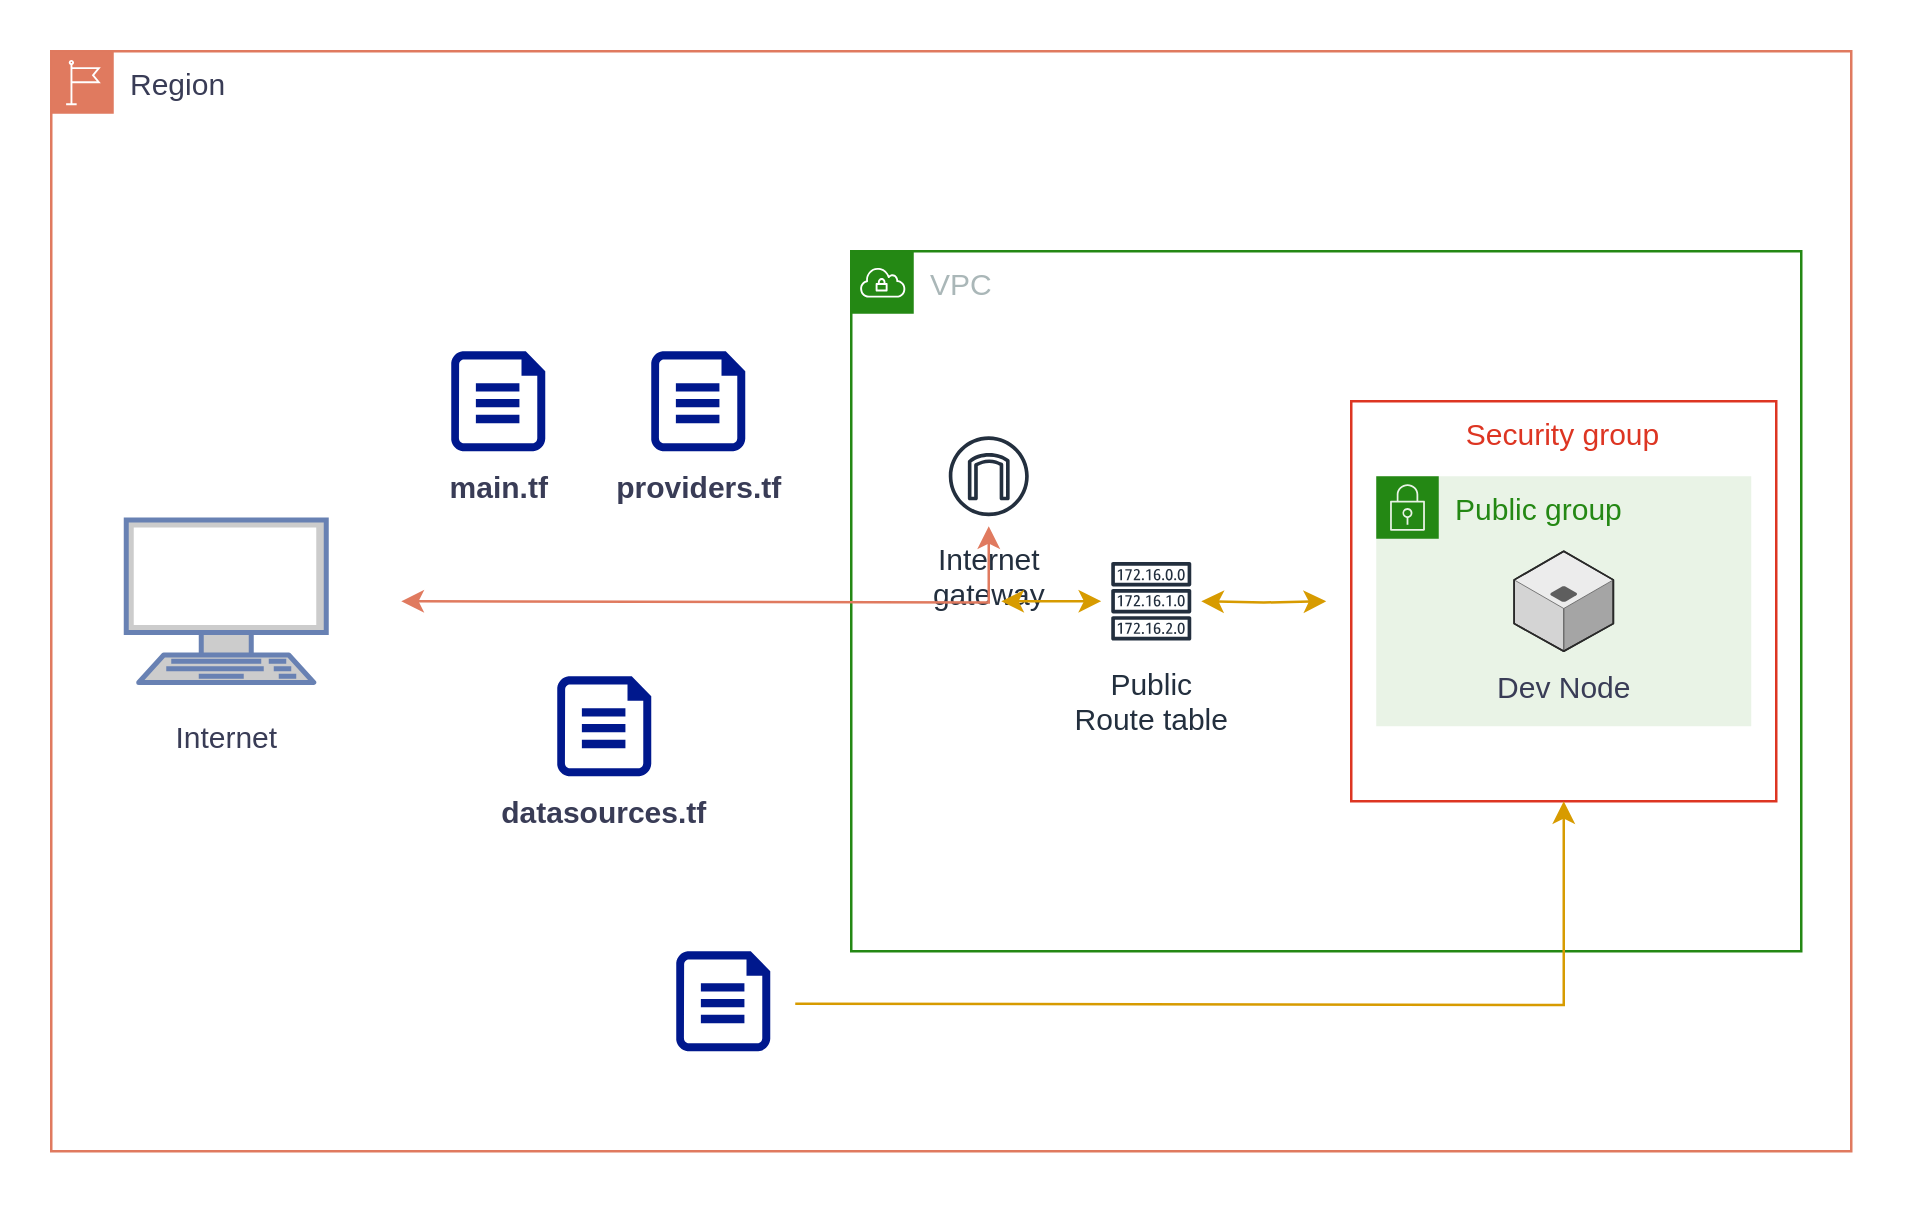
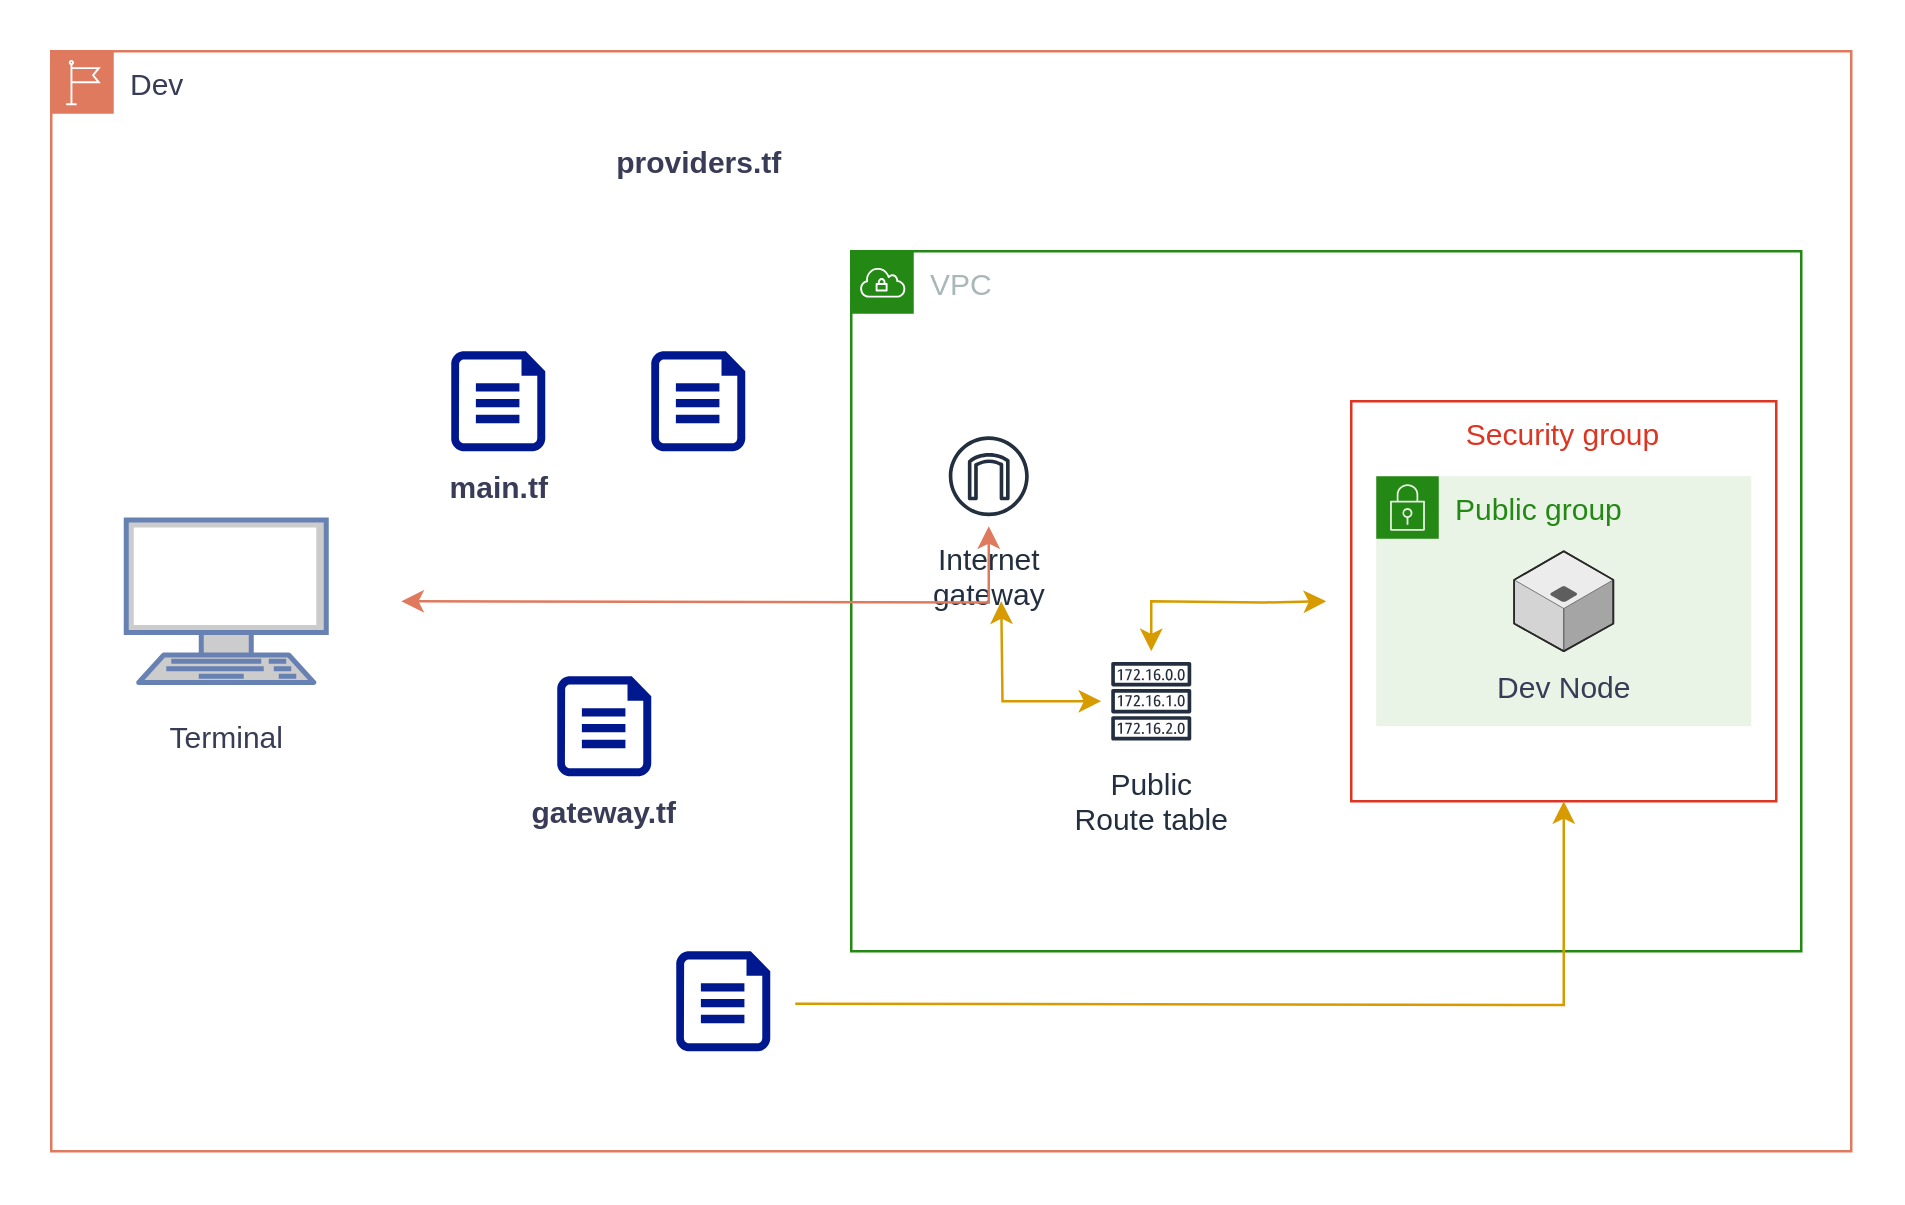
(178, 87) -> (156, 87)
(698, 489) -> (698, 164)
(1151, 601) -> (1151, 701)
(228, 739) -> (228, 739)
(605, 814) -> (605, 814)
